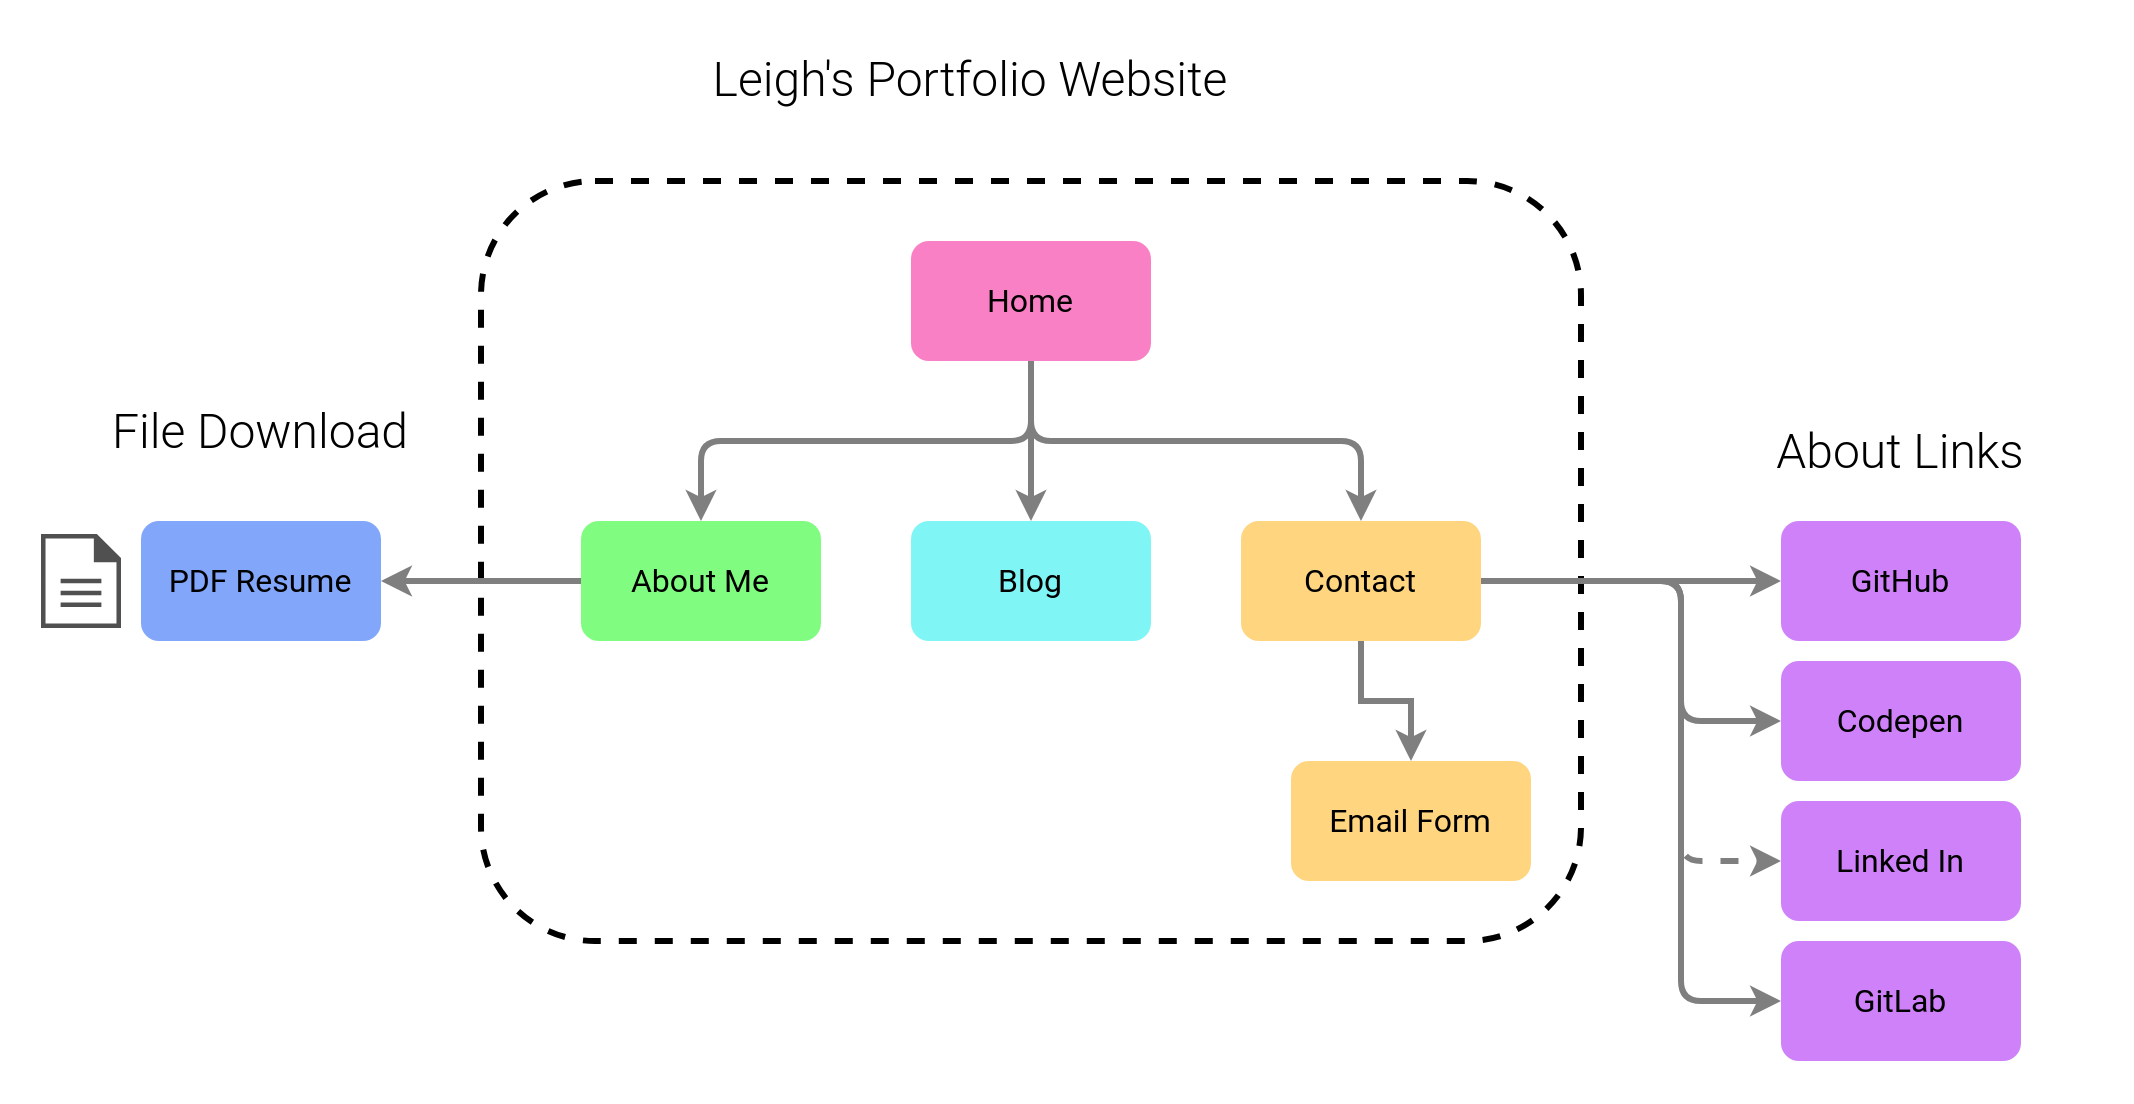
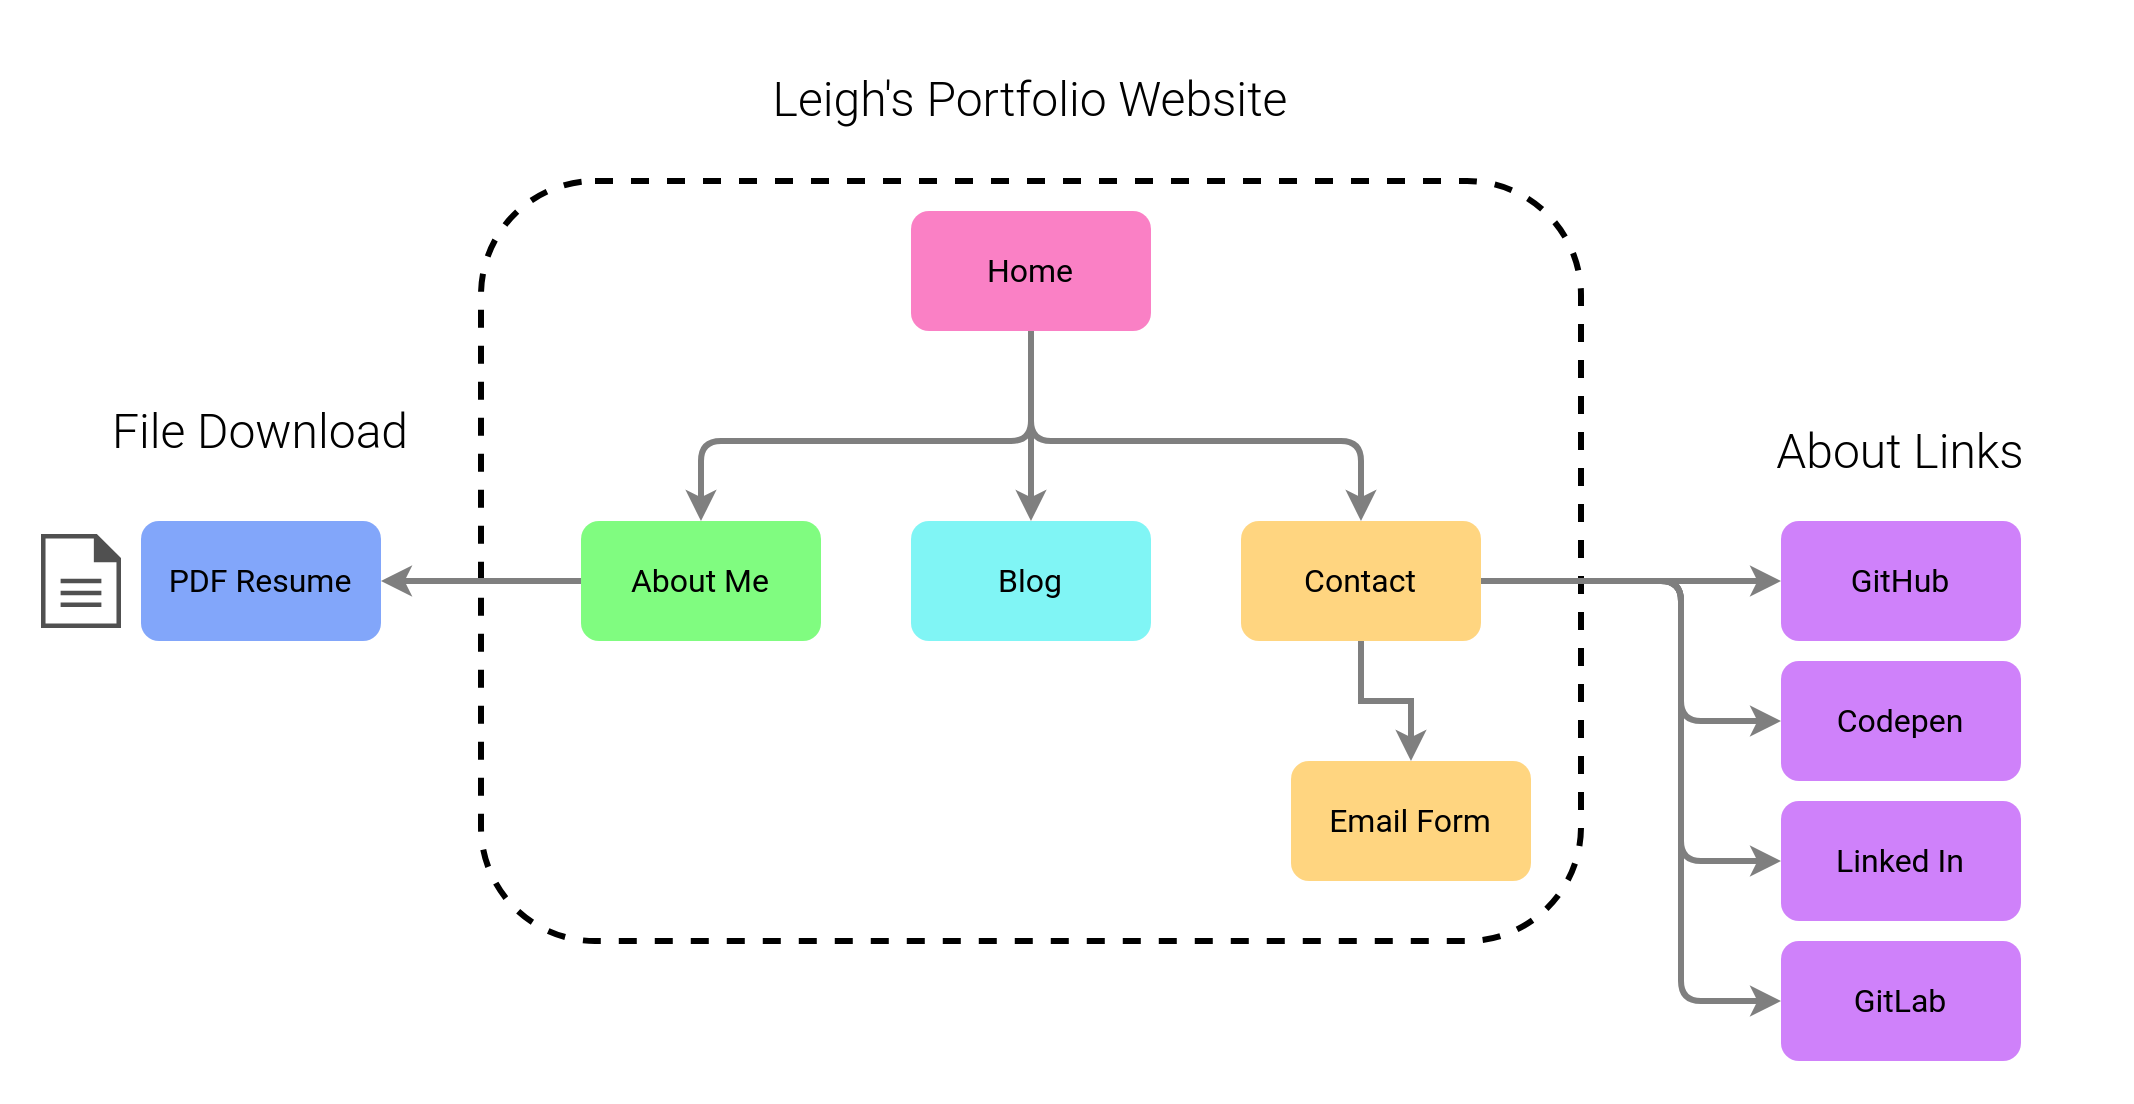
(971, 81) -> (1031, 101)
(1031, 301) -> (1031, 271)
(1710, 861) -> (1710, 861)
